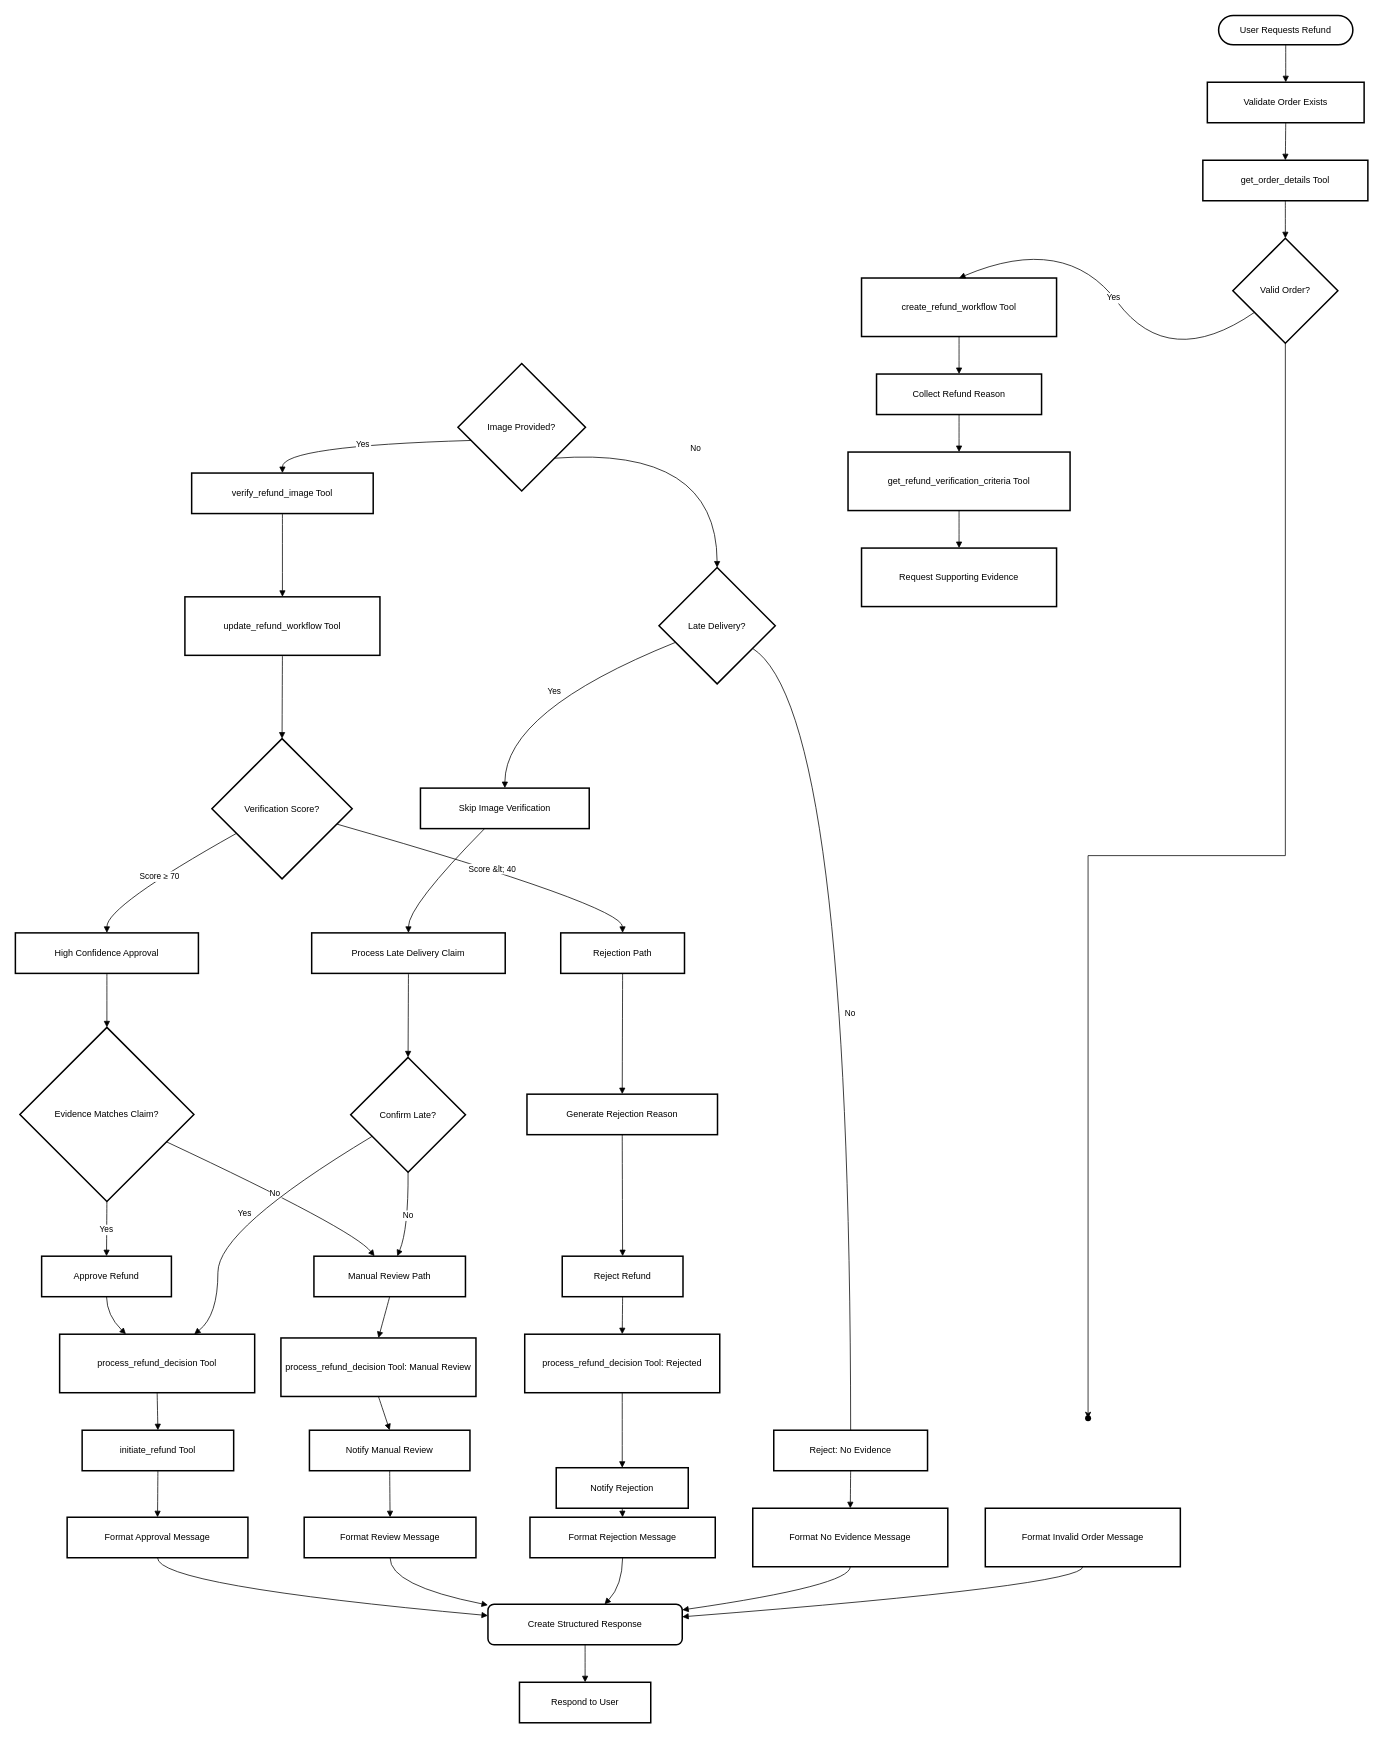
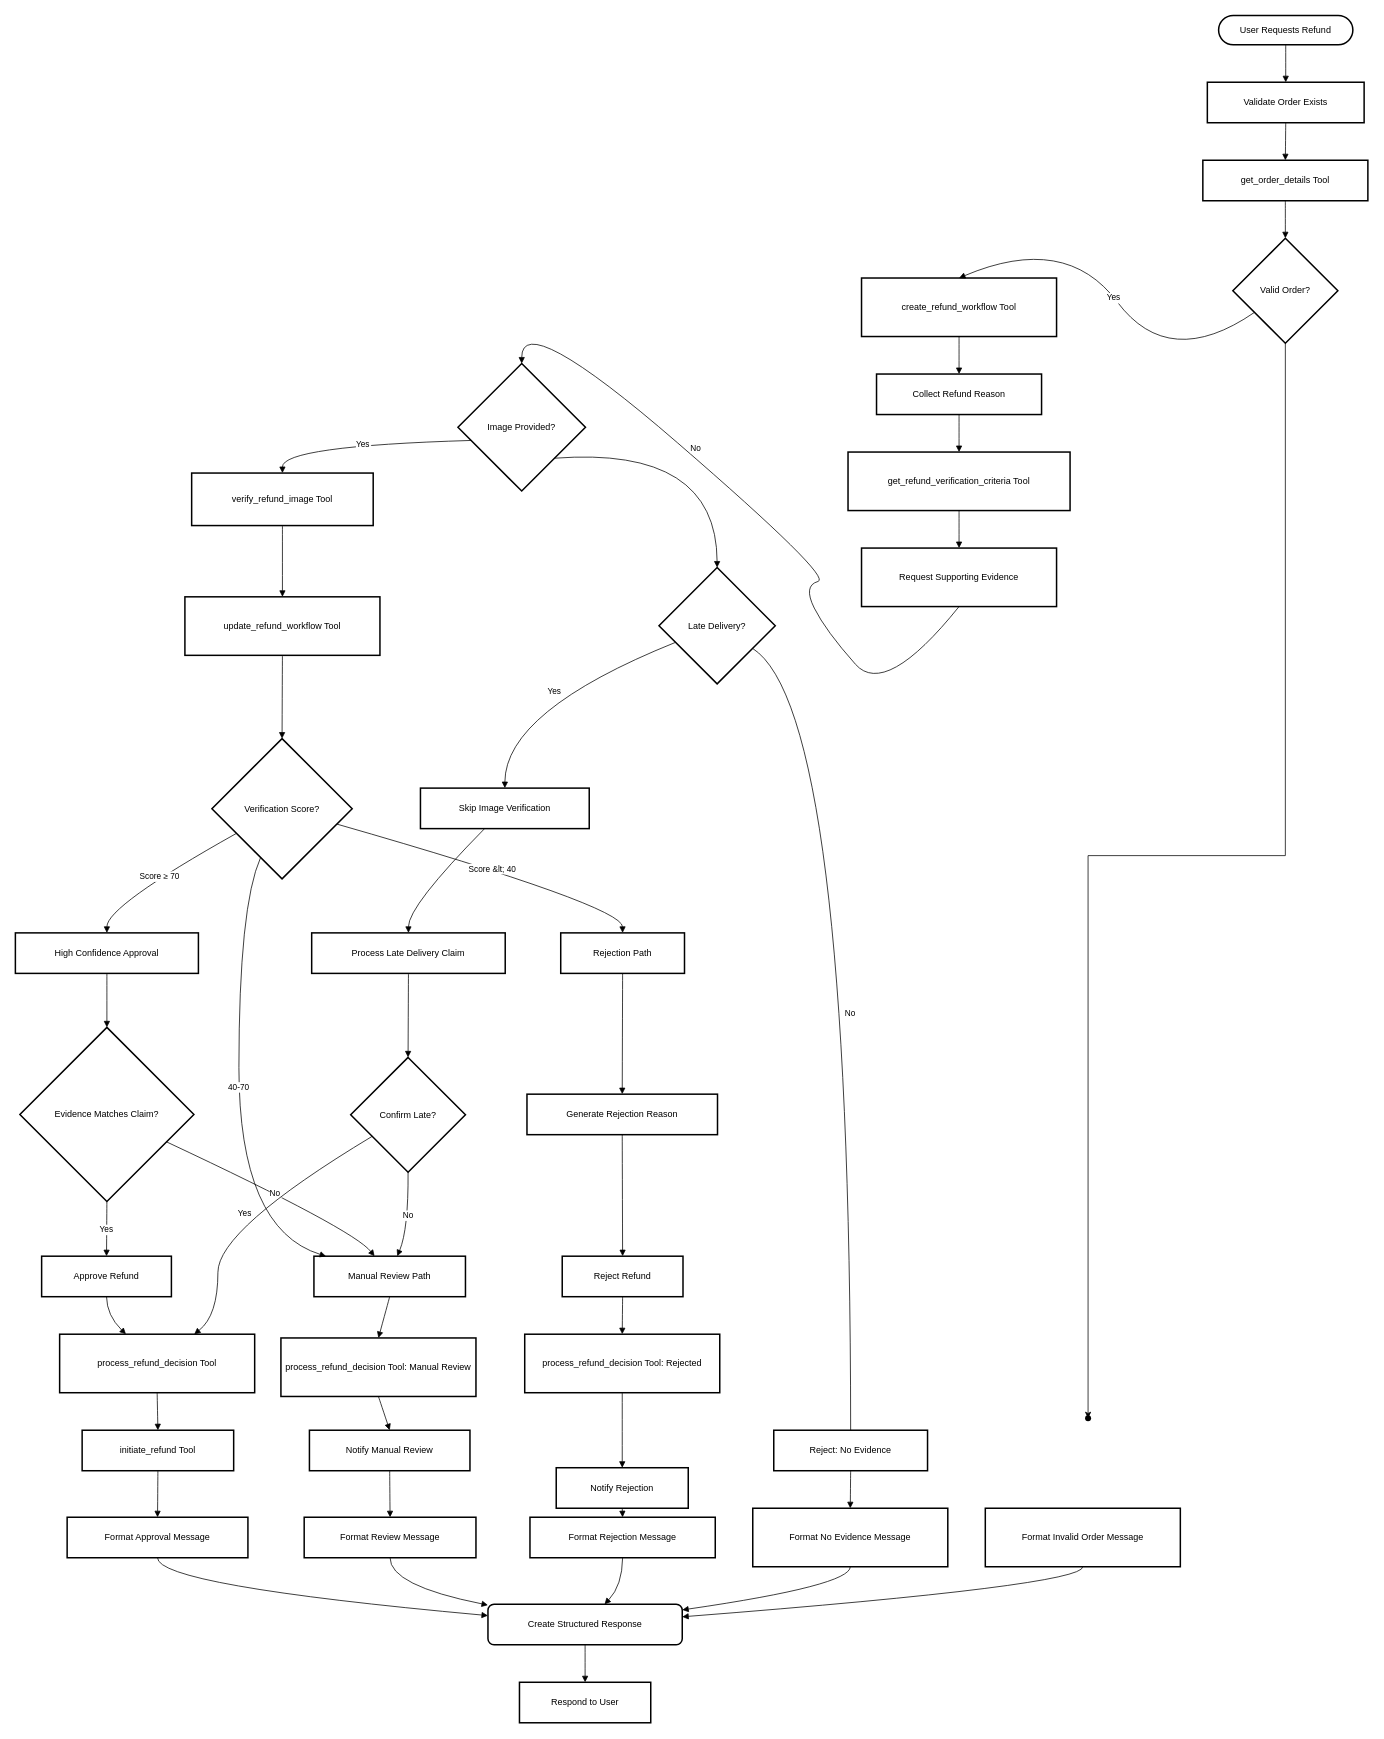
none -> (656, 425)
(282, 493) -> (282, 499)
none -> (254, 1181)
